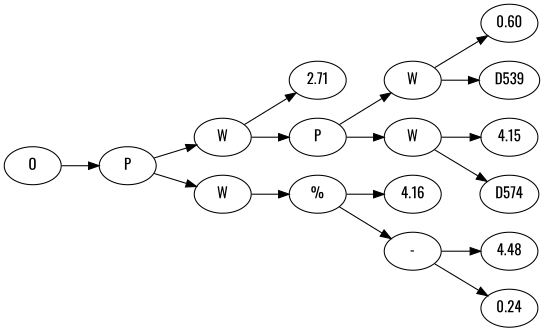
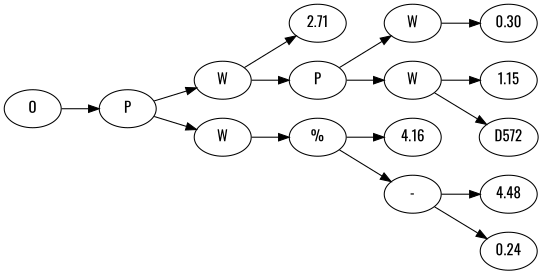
(509, 23) -> (509, 23)
(509, 80) -> none
(509, 137) -> (509, 80)
(509, 194) -> (509, 137)
